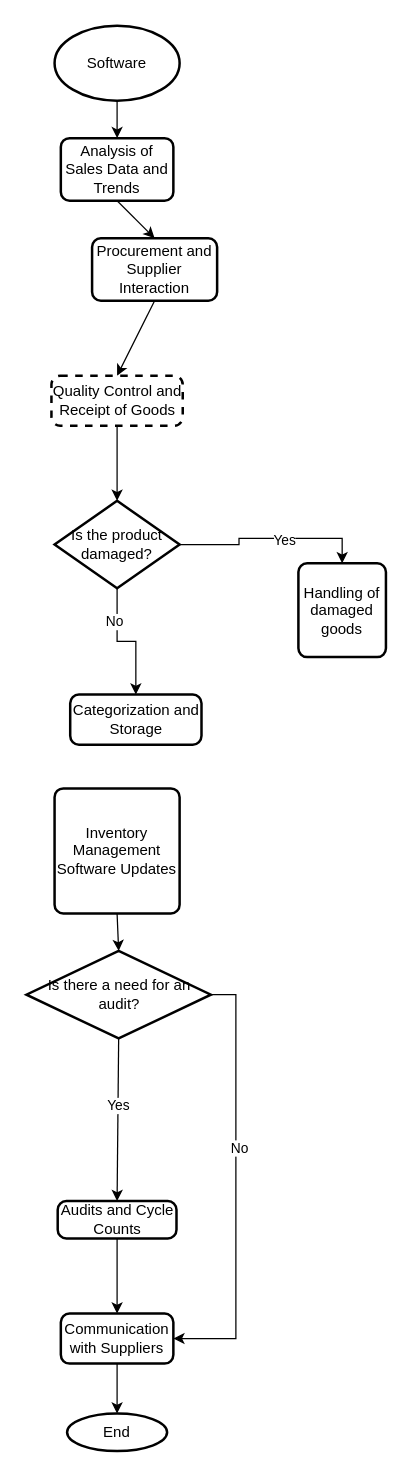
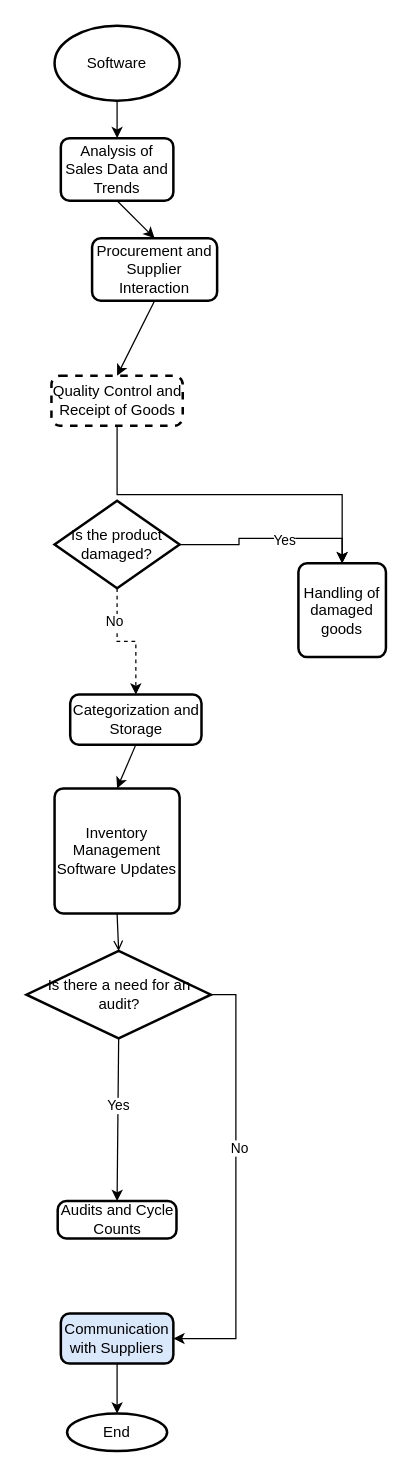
(117, 491) -> (248, 494)
(136, 646) -> (136, 646)
none -> (128, 762)
(118, 941) -> (118, 943)
(117, 1271) -> none
(117, 1338) -> (117, 1338)
